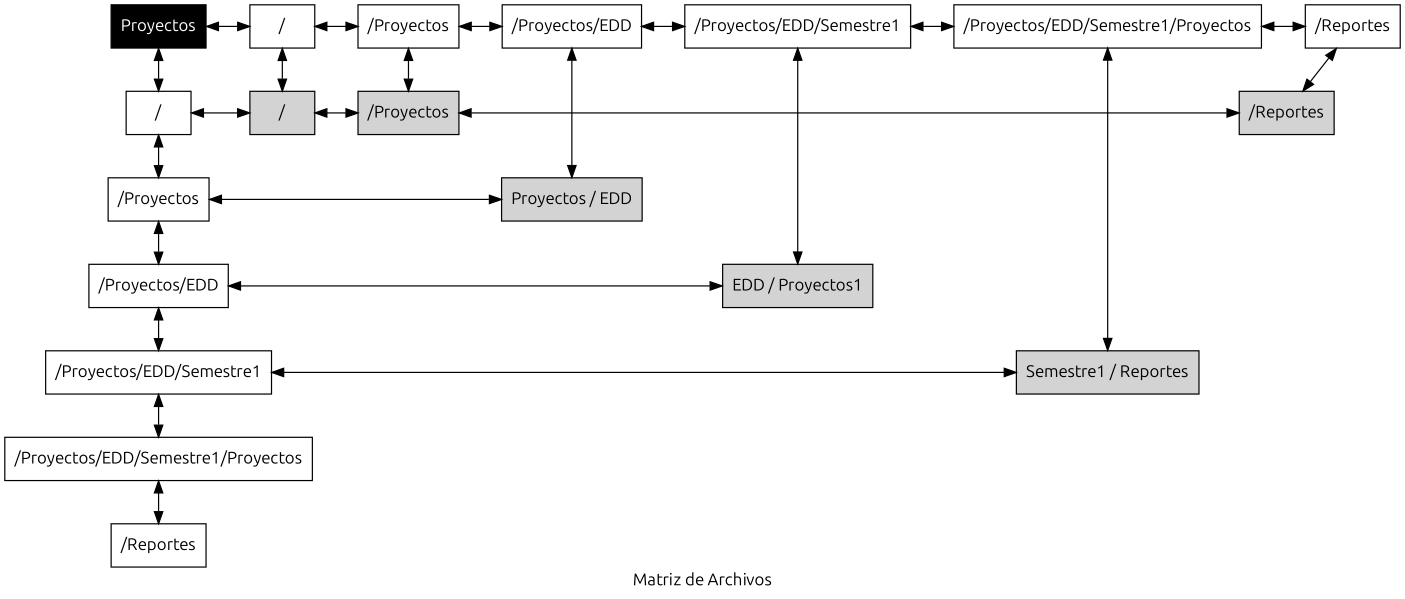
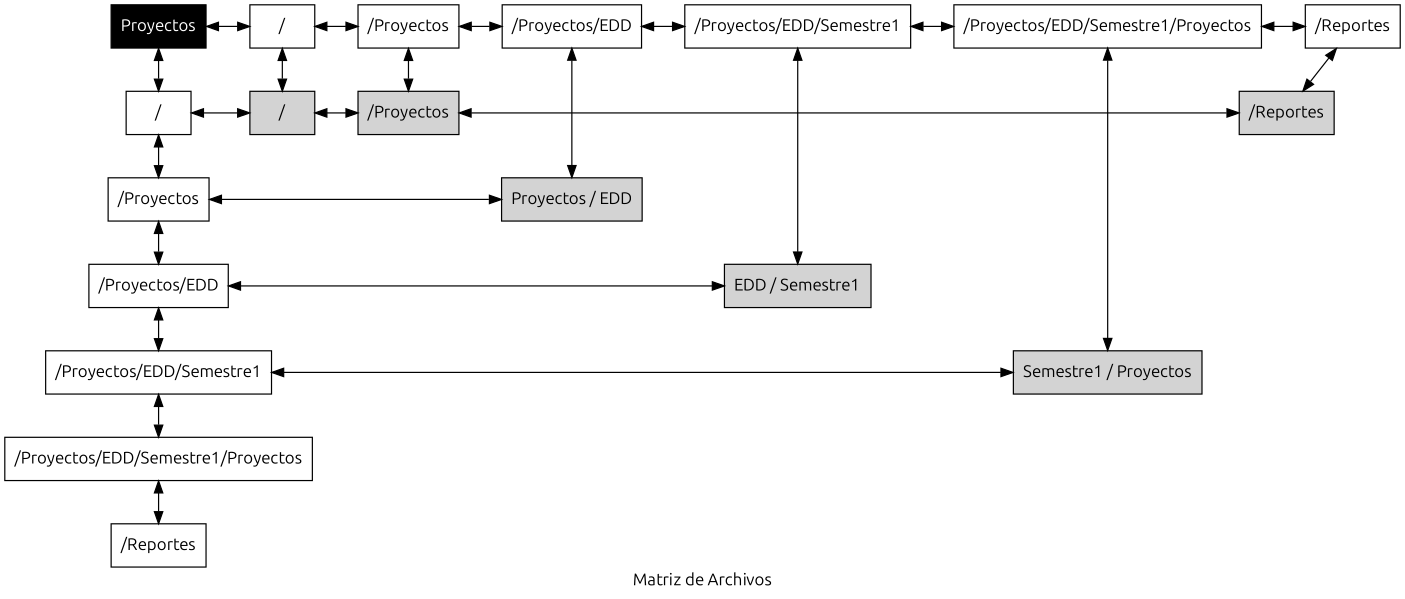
(798, 286) -> (798, 286)
(1108, 372) -> (1108, 372)
